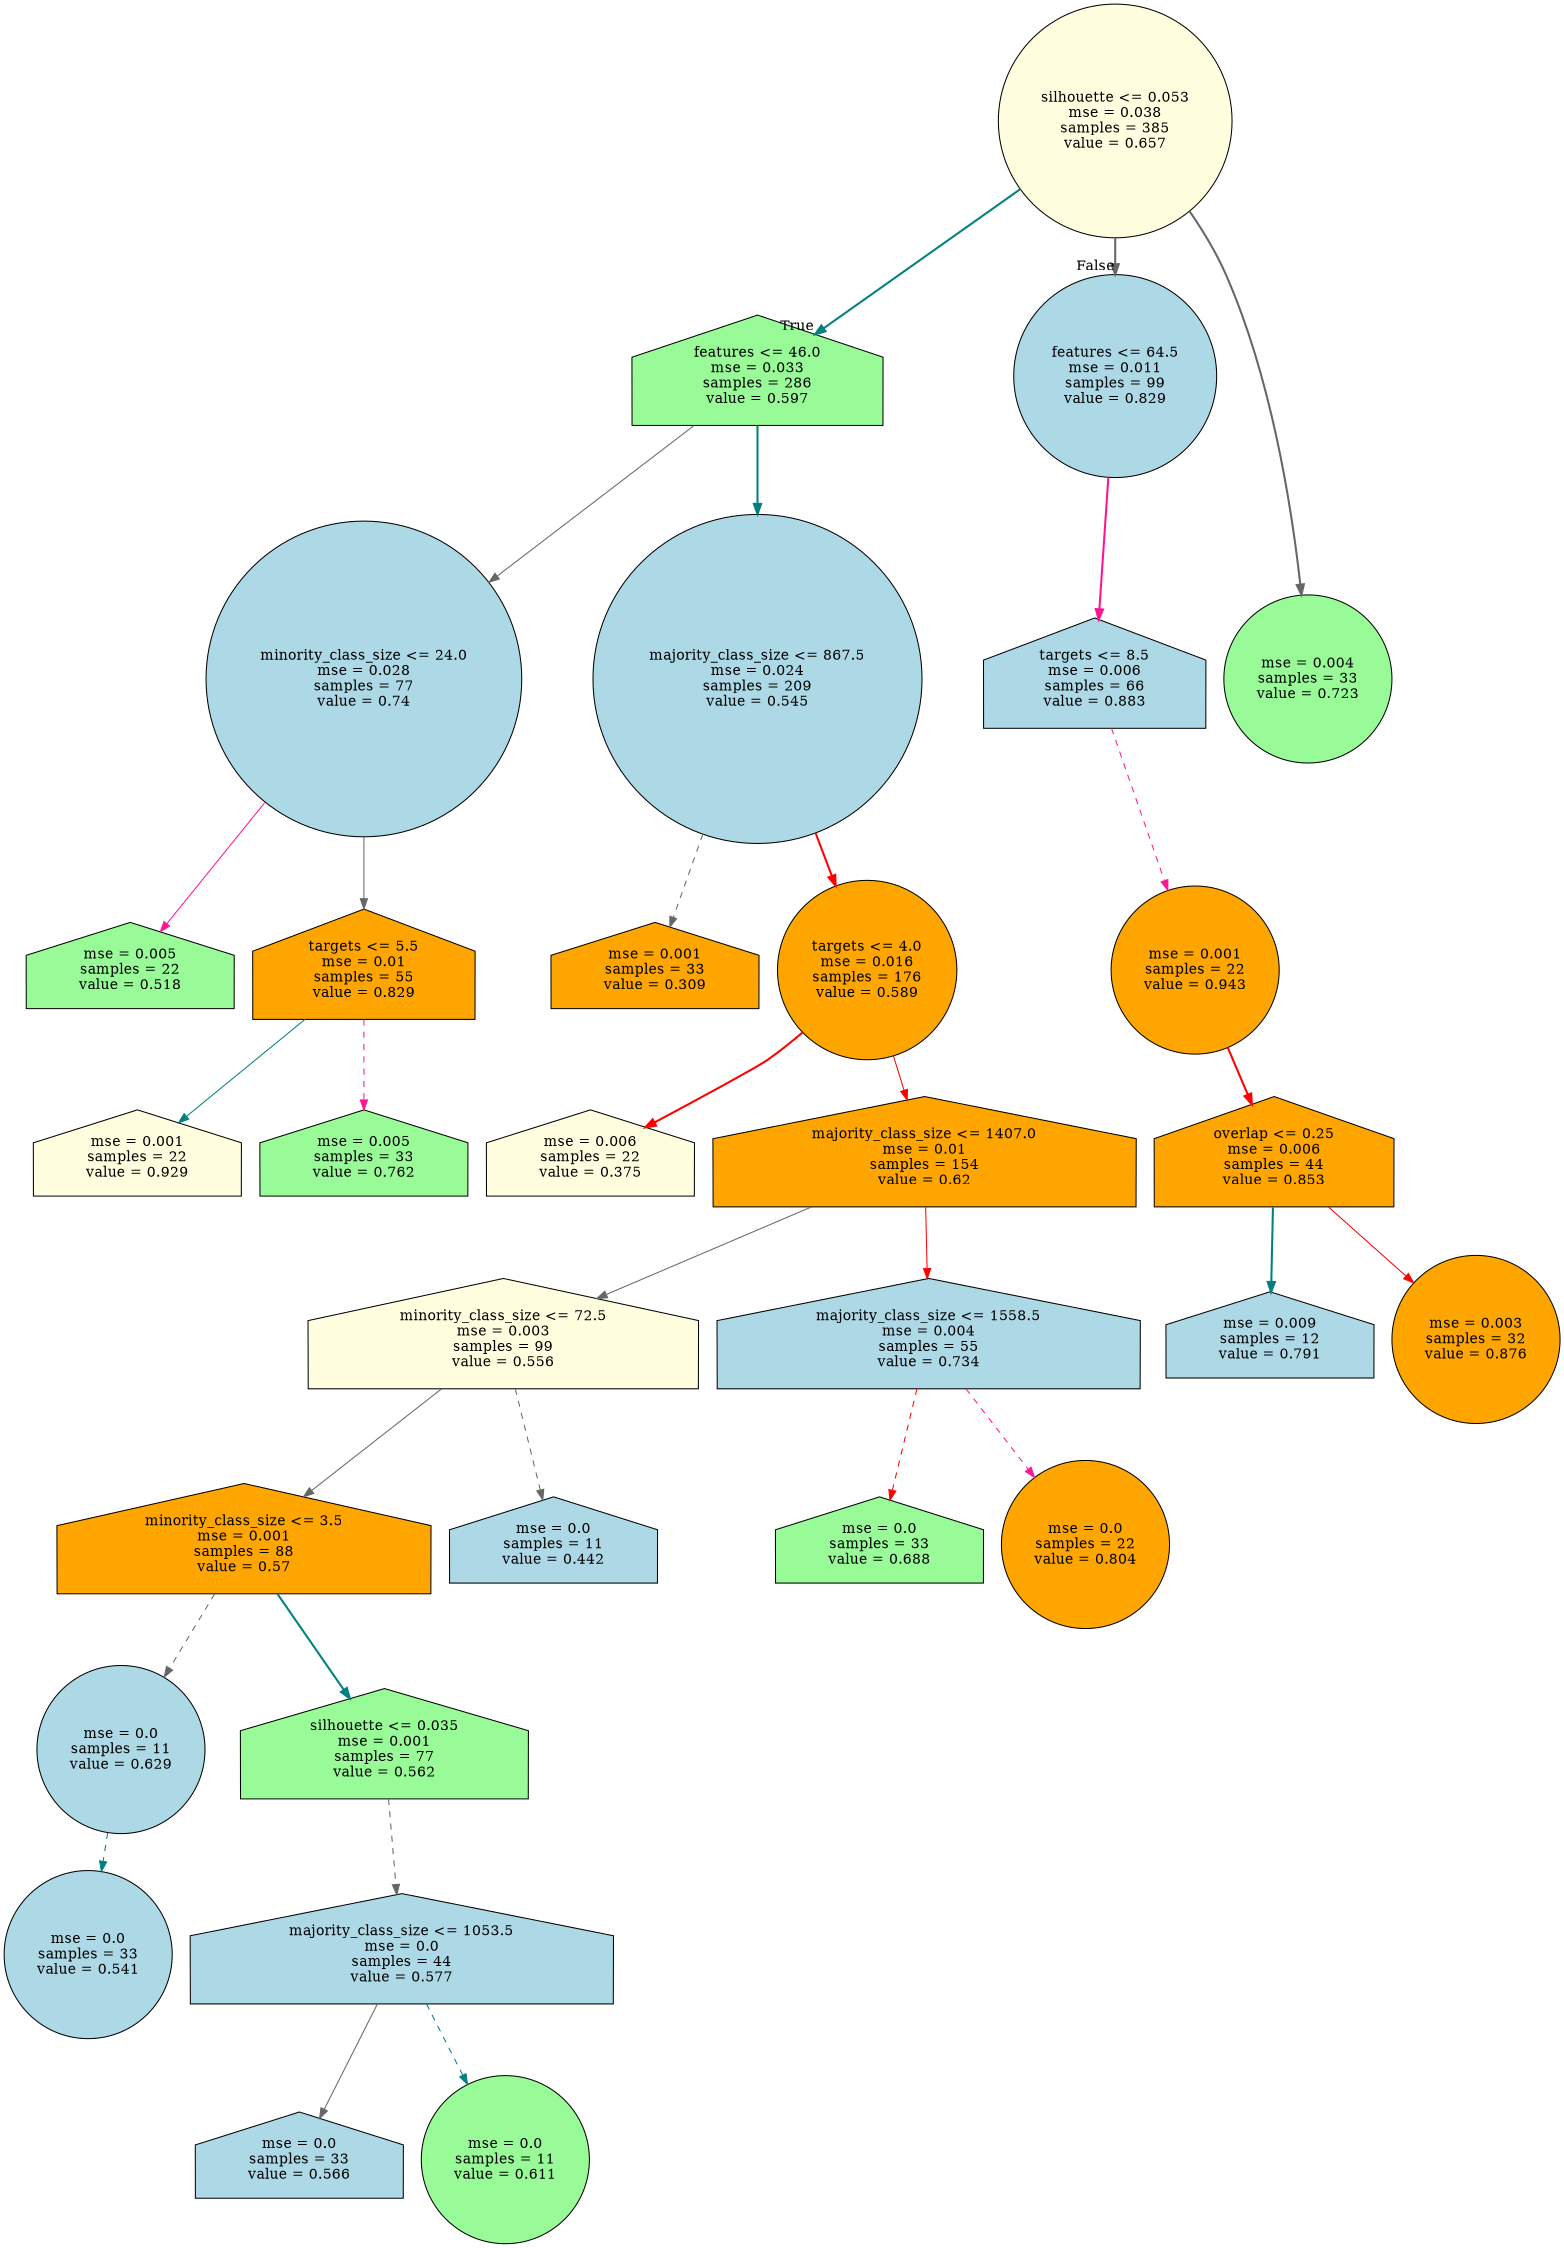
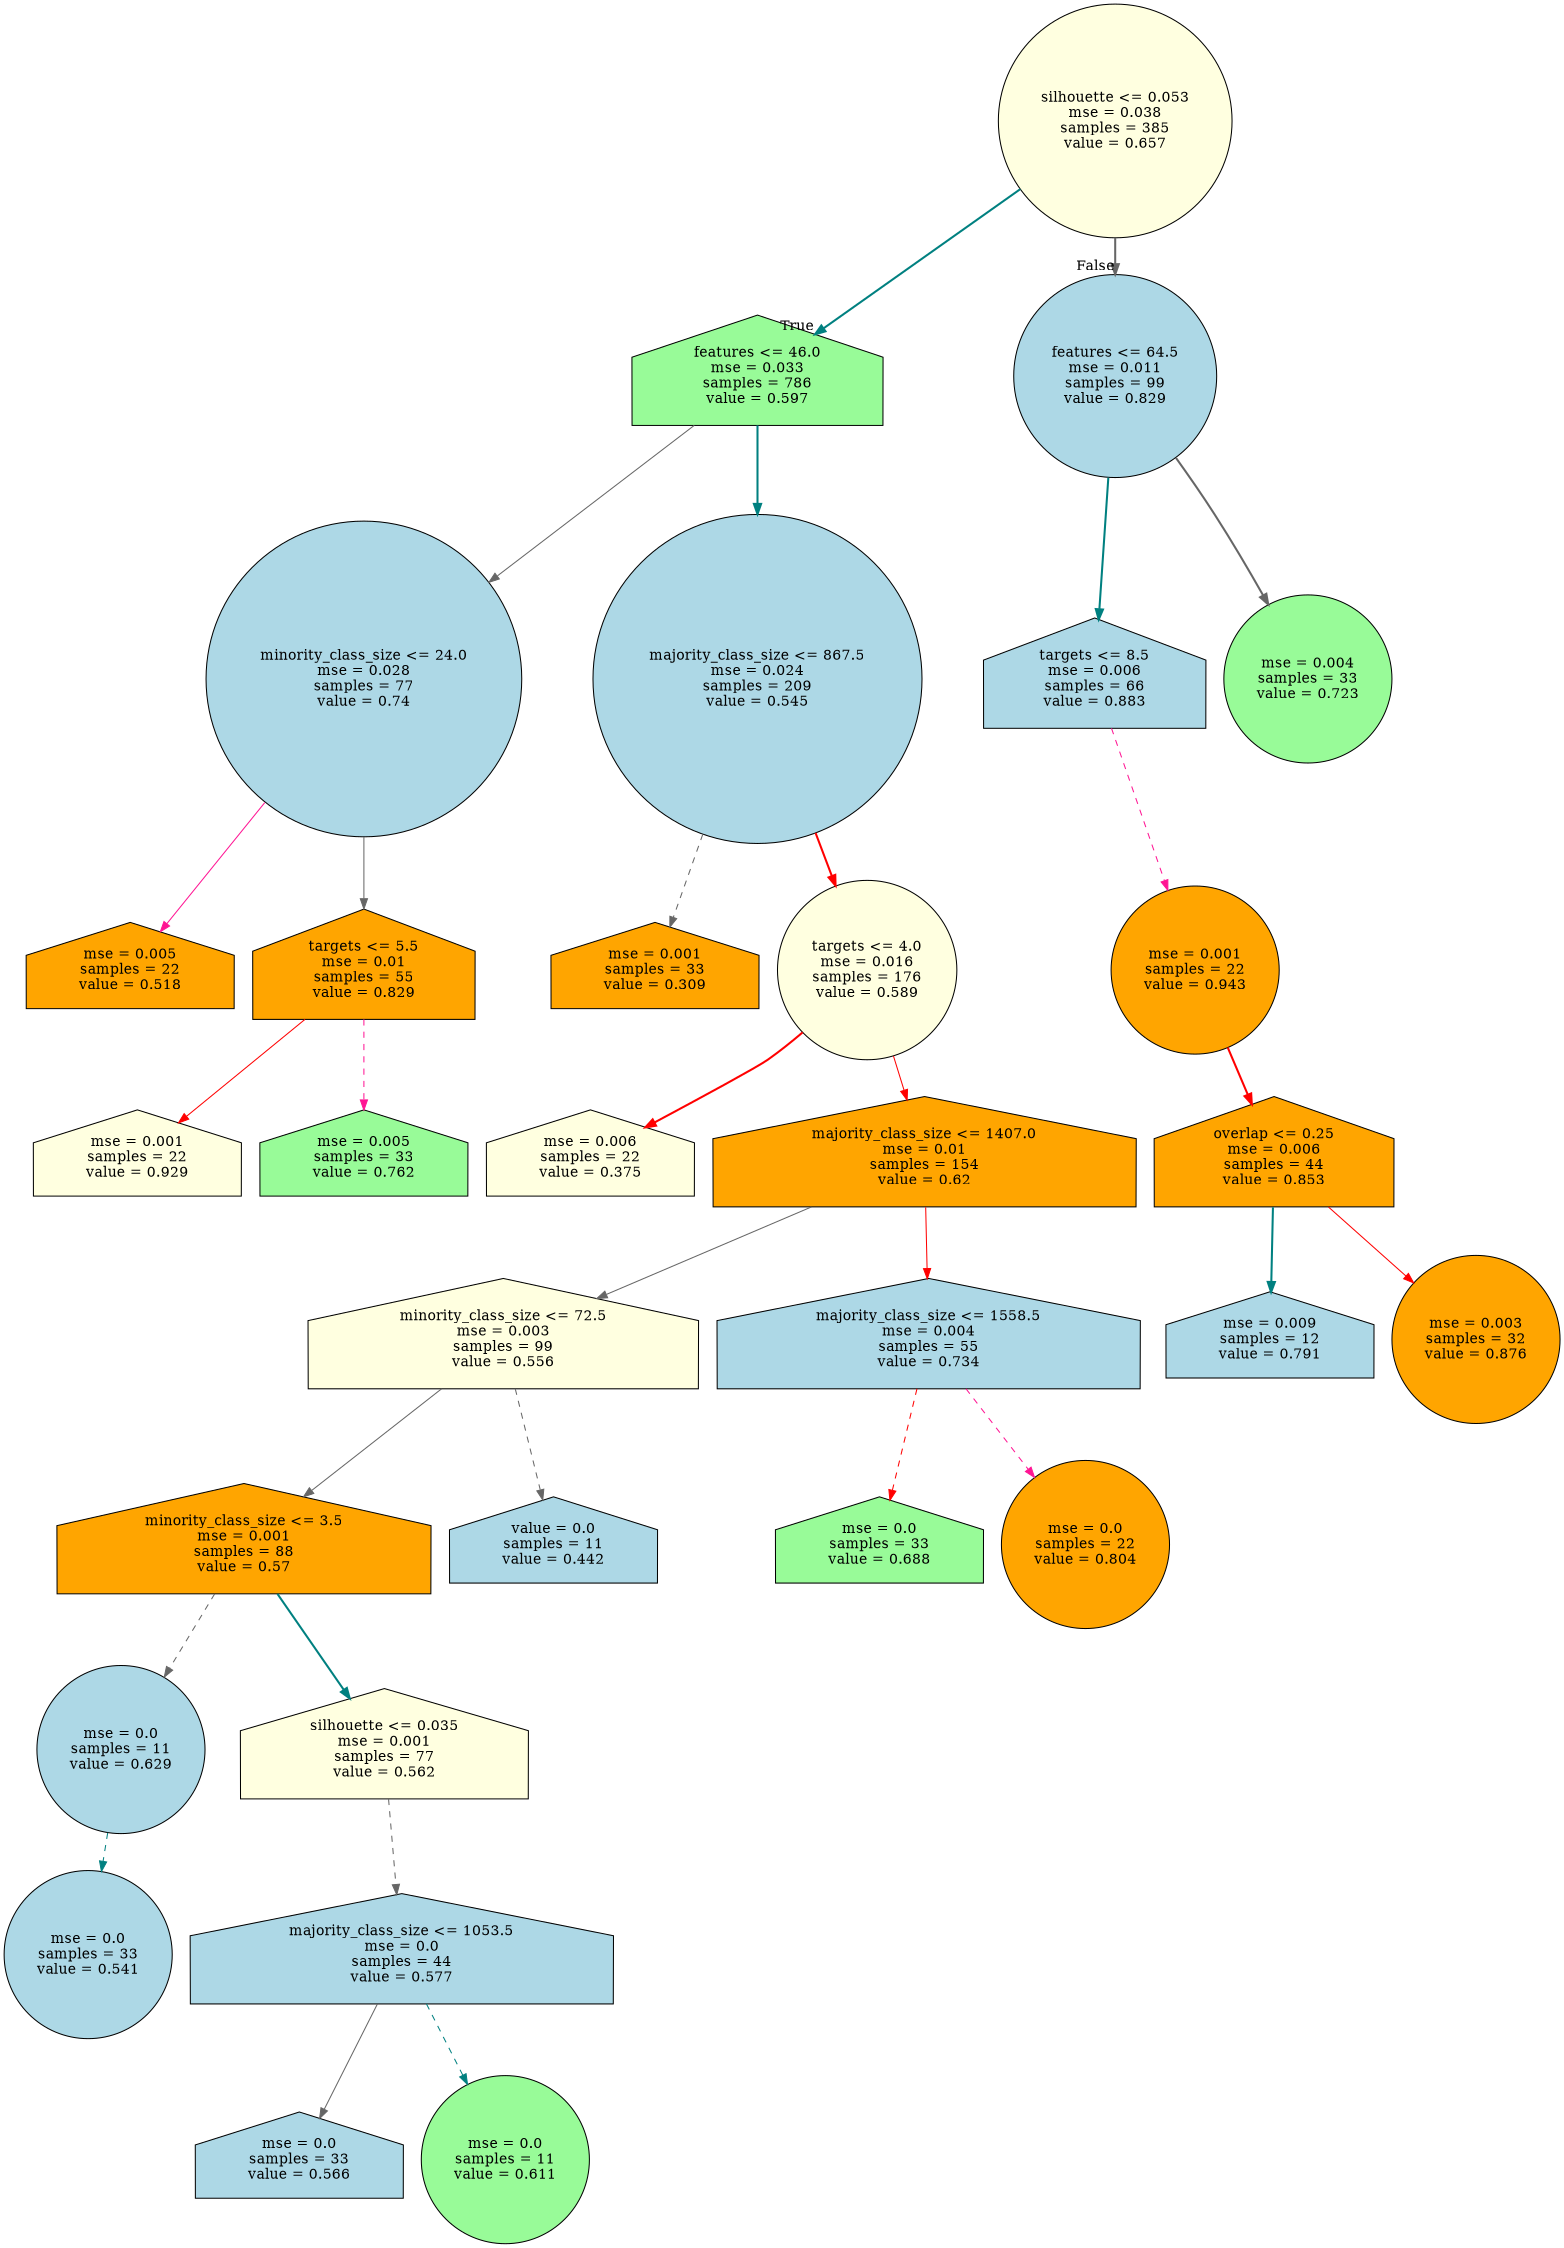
(757, 376) -> (757, 376)
(1265, 391) -> (1222, 525)
(1104, 543) -> (1104, 543)
(130, 970) -> (130, 970)
(867, 970) -> (867, 970)
(246, 1068) -> (246, 1068)
(554, 1545) -> (554, 1545)
(384, 1750) -> (384, 1750)
